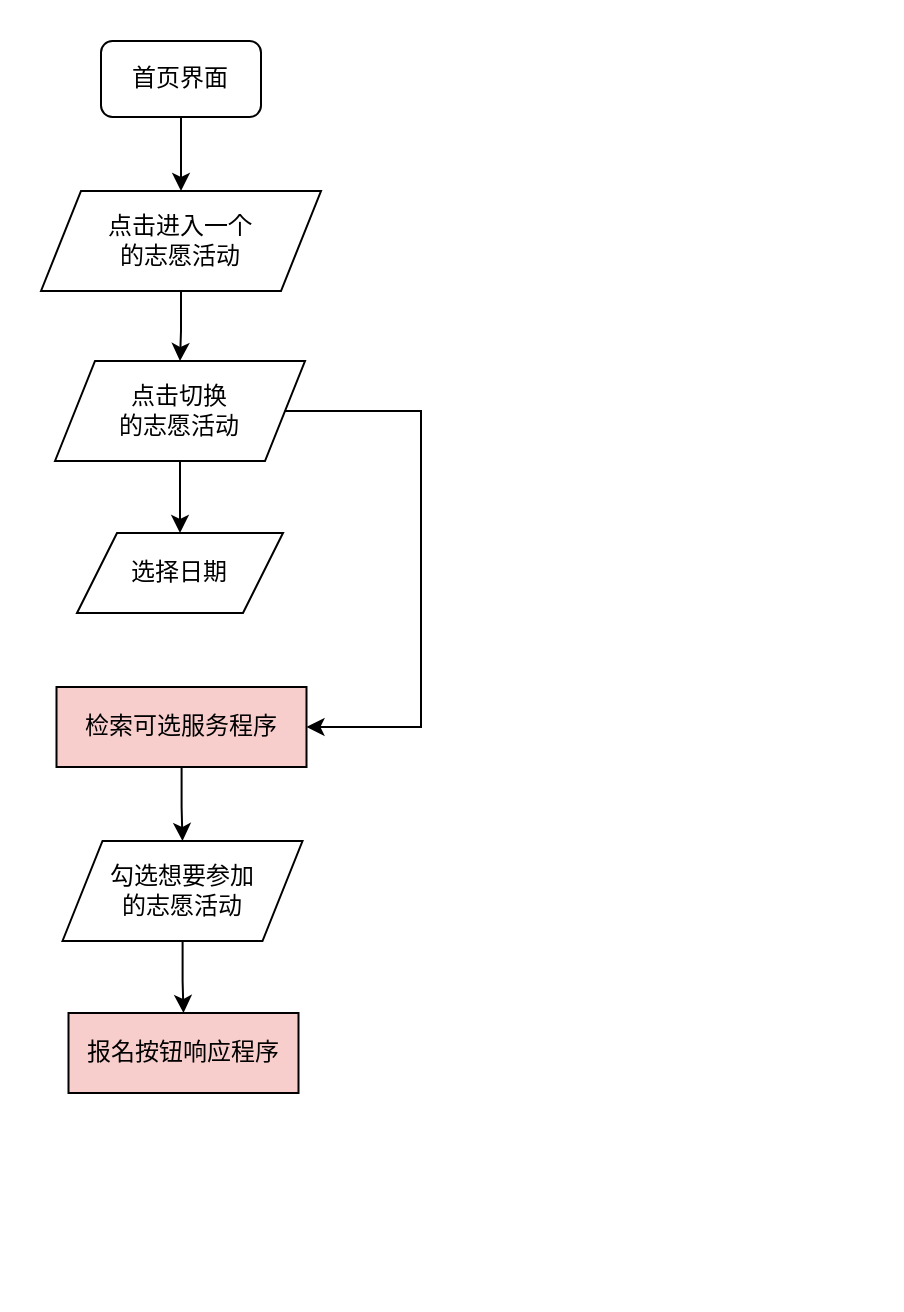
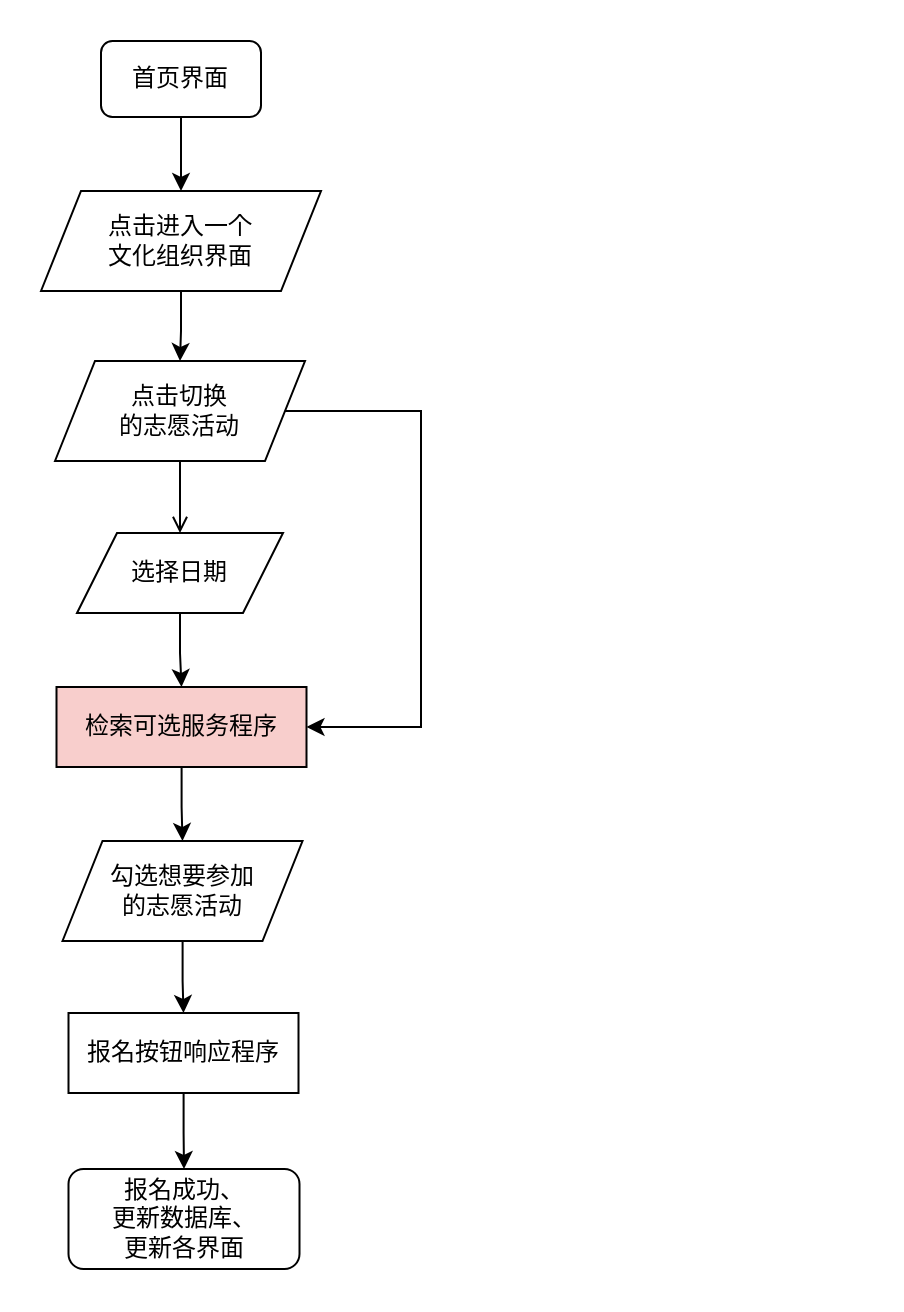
(181, 241) -> (181, 241)
(180, 518) -> (180, 521)
none -> (180, 643)
(184, 1053) -> (184, 1053)
none -> (184, 1124)
none -> (184, 1219)
